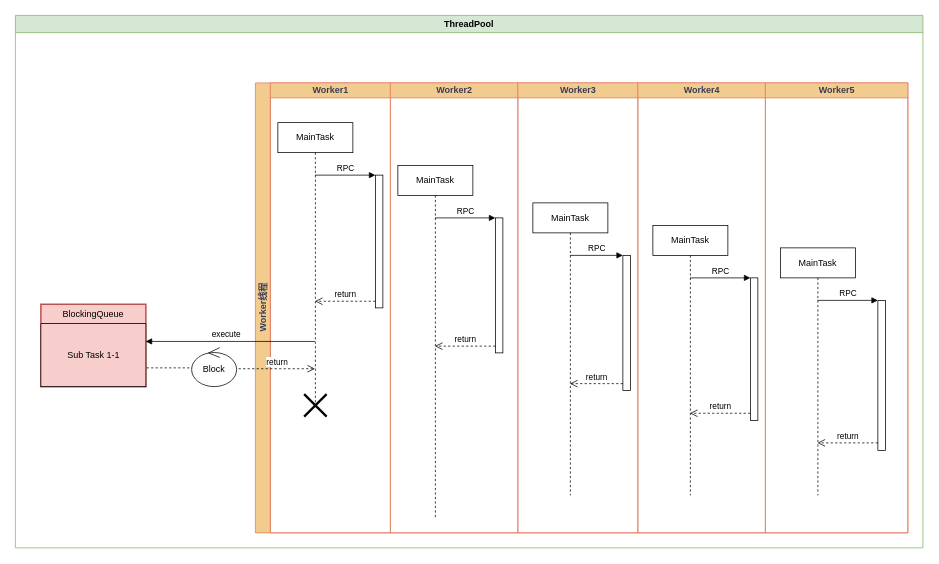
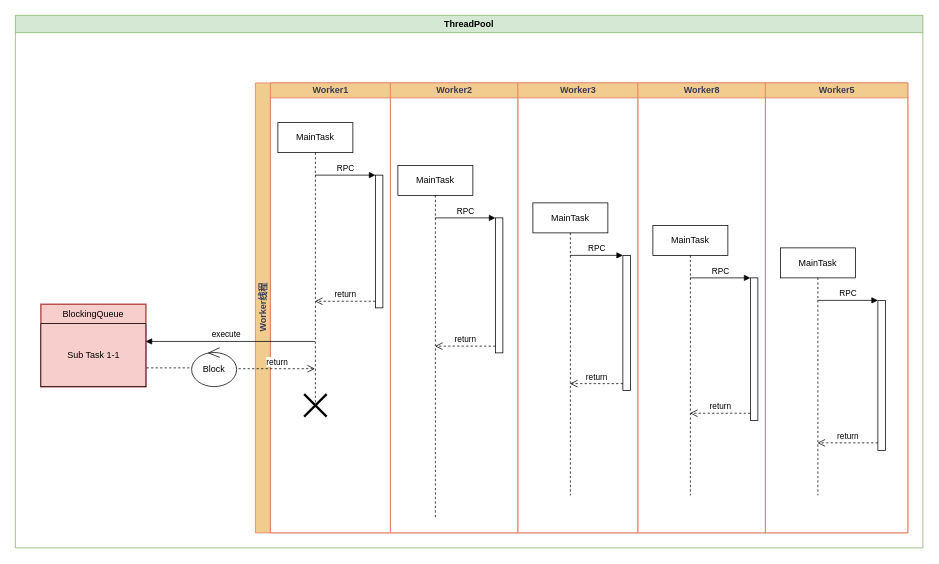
(702, 90) -> (702, 90)
